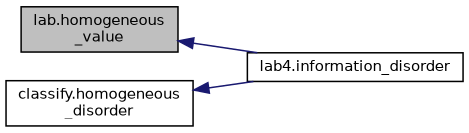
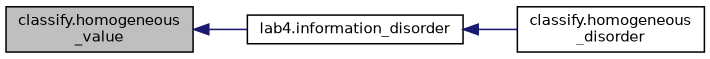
(100, 29) -> (100, 29)
(231, 85) -> (498, 29)
